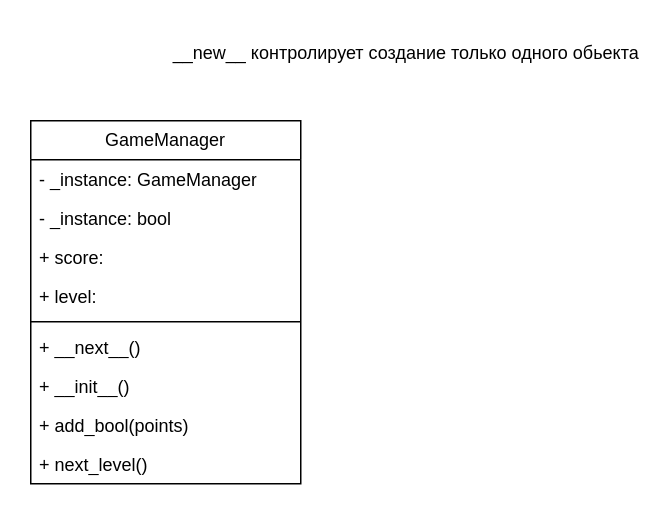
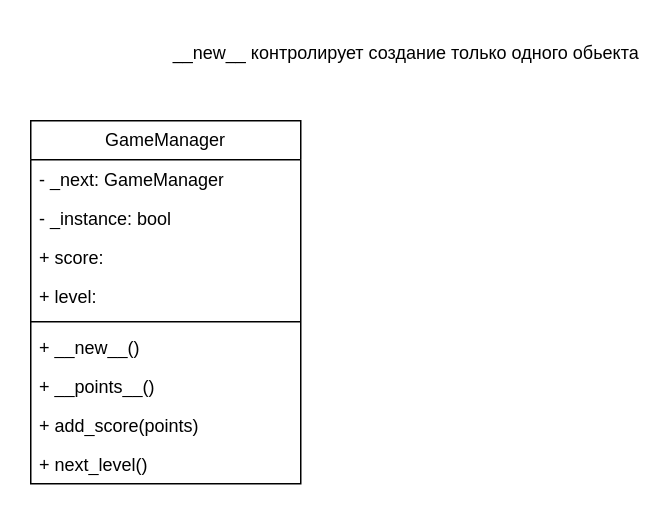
(151, 181) -> (134, 181)
(98, 349) -> (93, 349)
(93, 388) -> (106, 388)
(123, 427) -> (131, 427)
